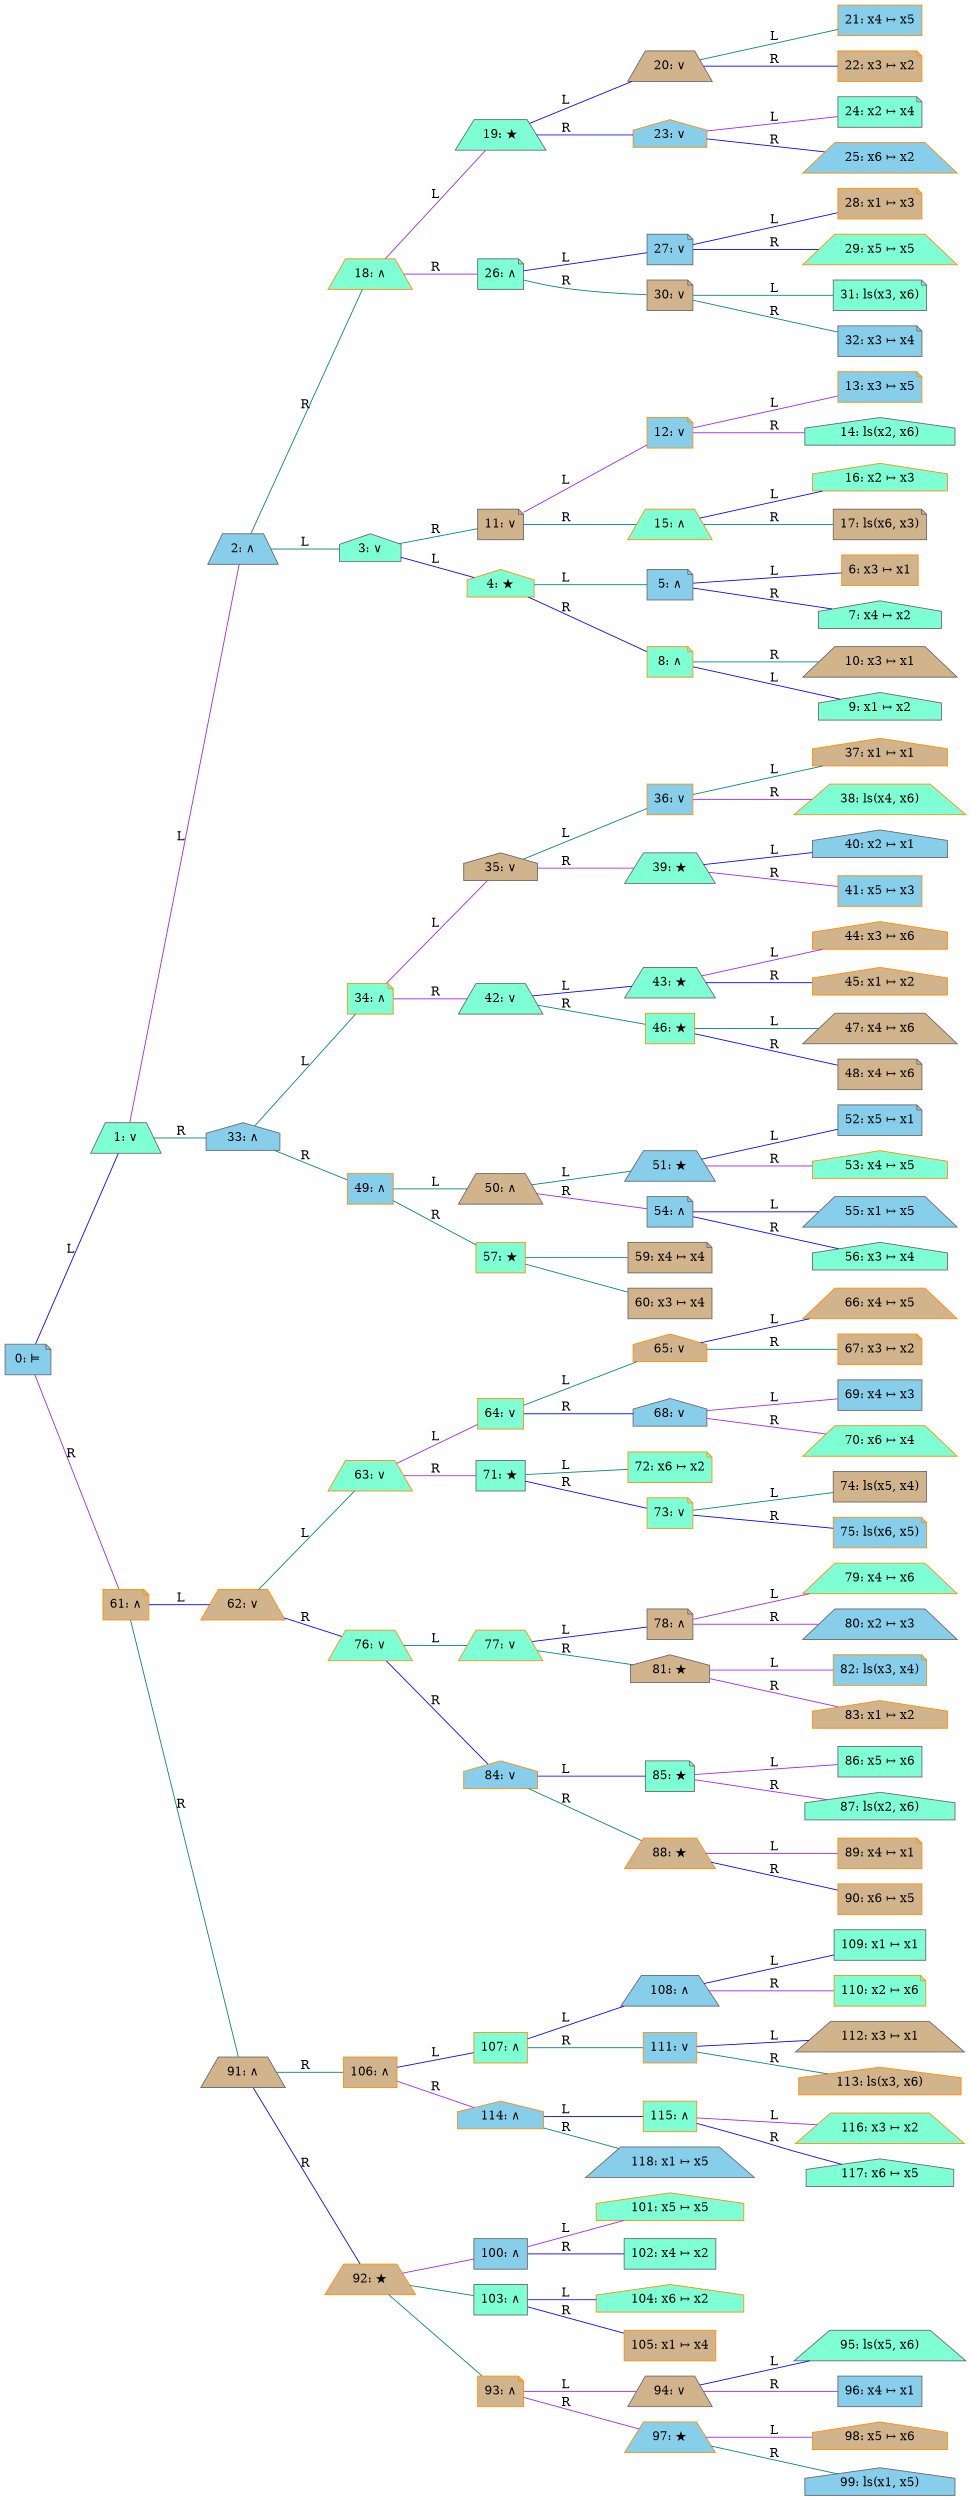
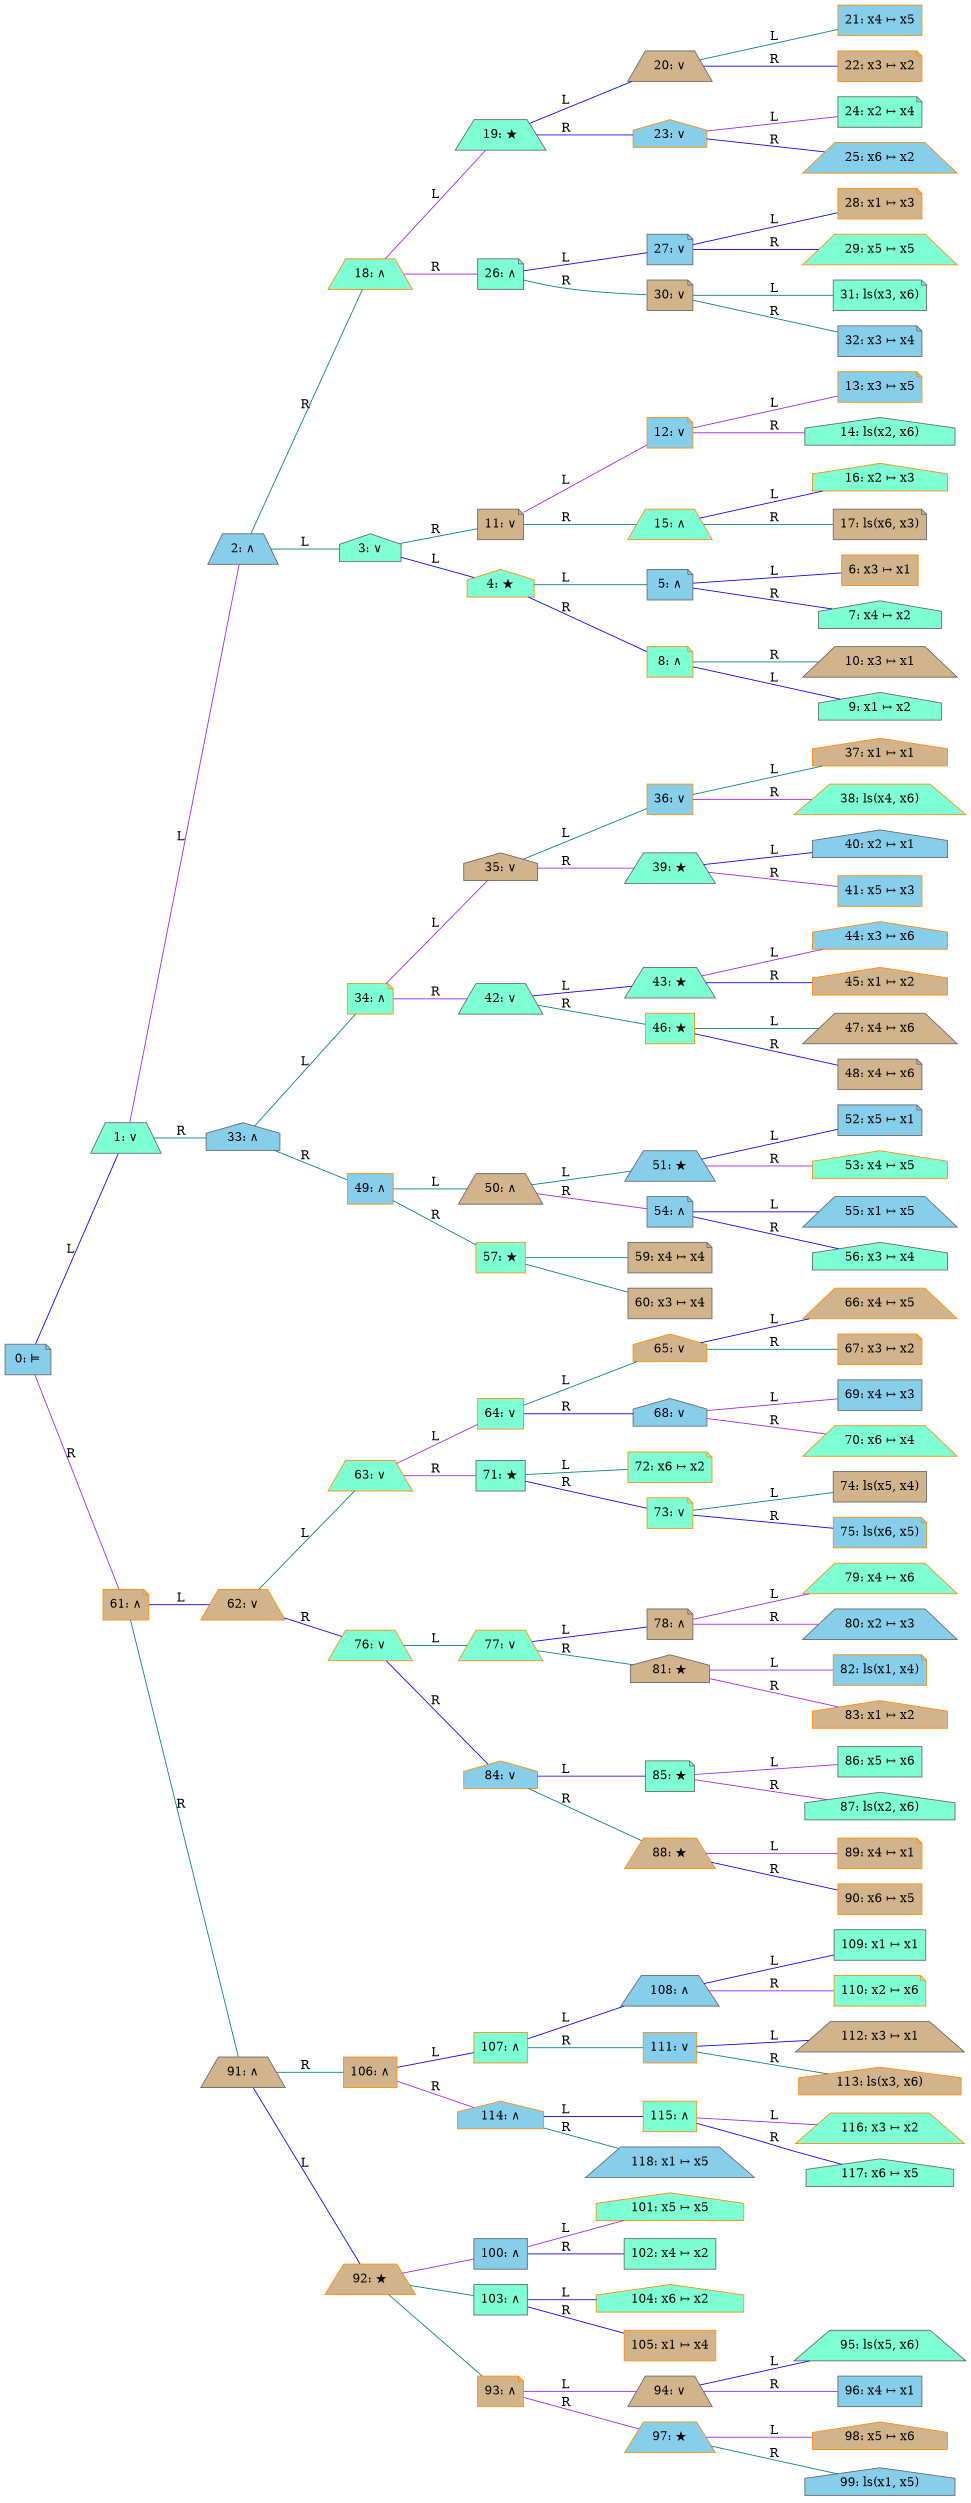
(880, 937) -> (880, 937)
(880, 1670) -> (880, 1670)
(305, 2164) -> (305, 2164)
